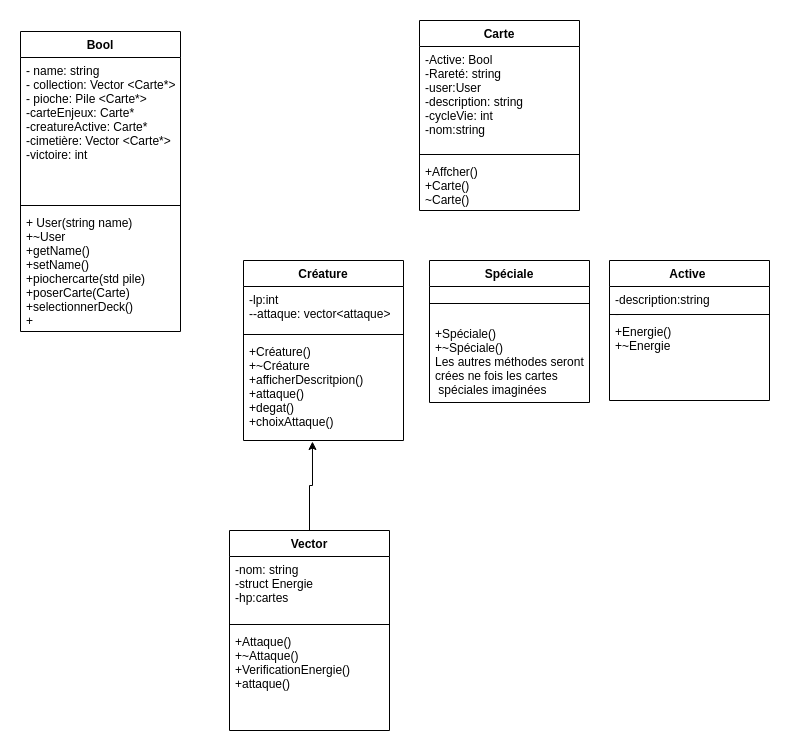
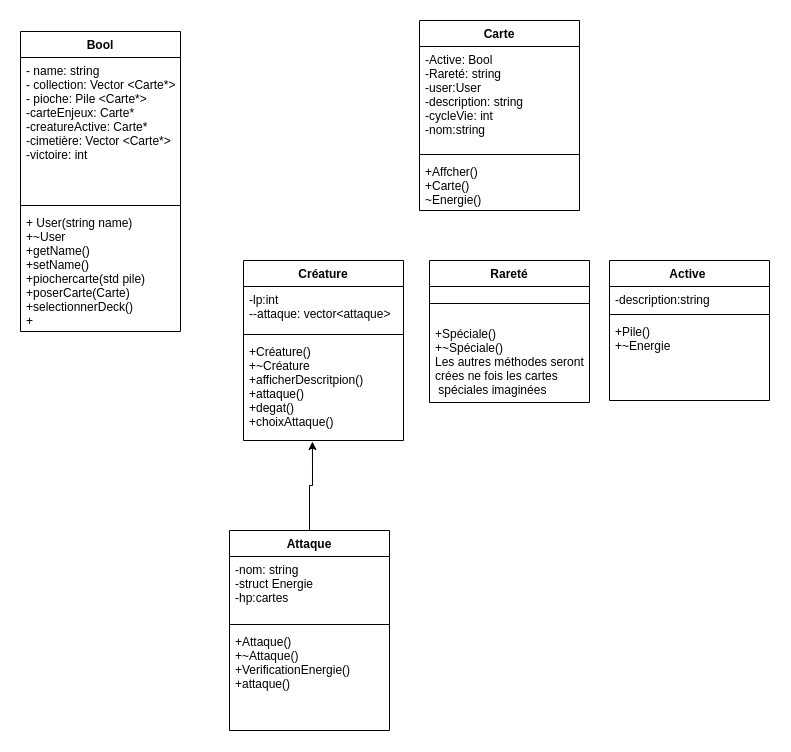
(459, 172) -> (459, 172)
(509, 274) -> (509, 274)
(647, 332) -> (635, 332)
(309, 544) -> (309, 544)
